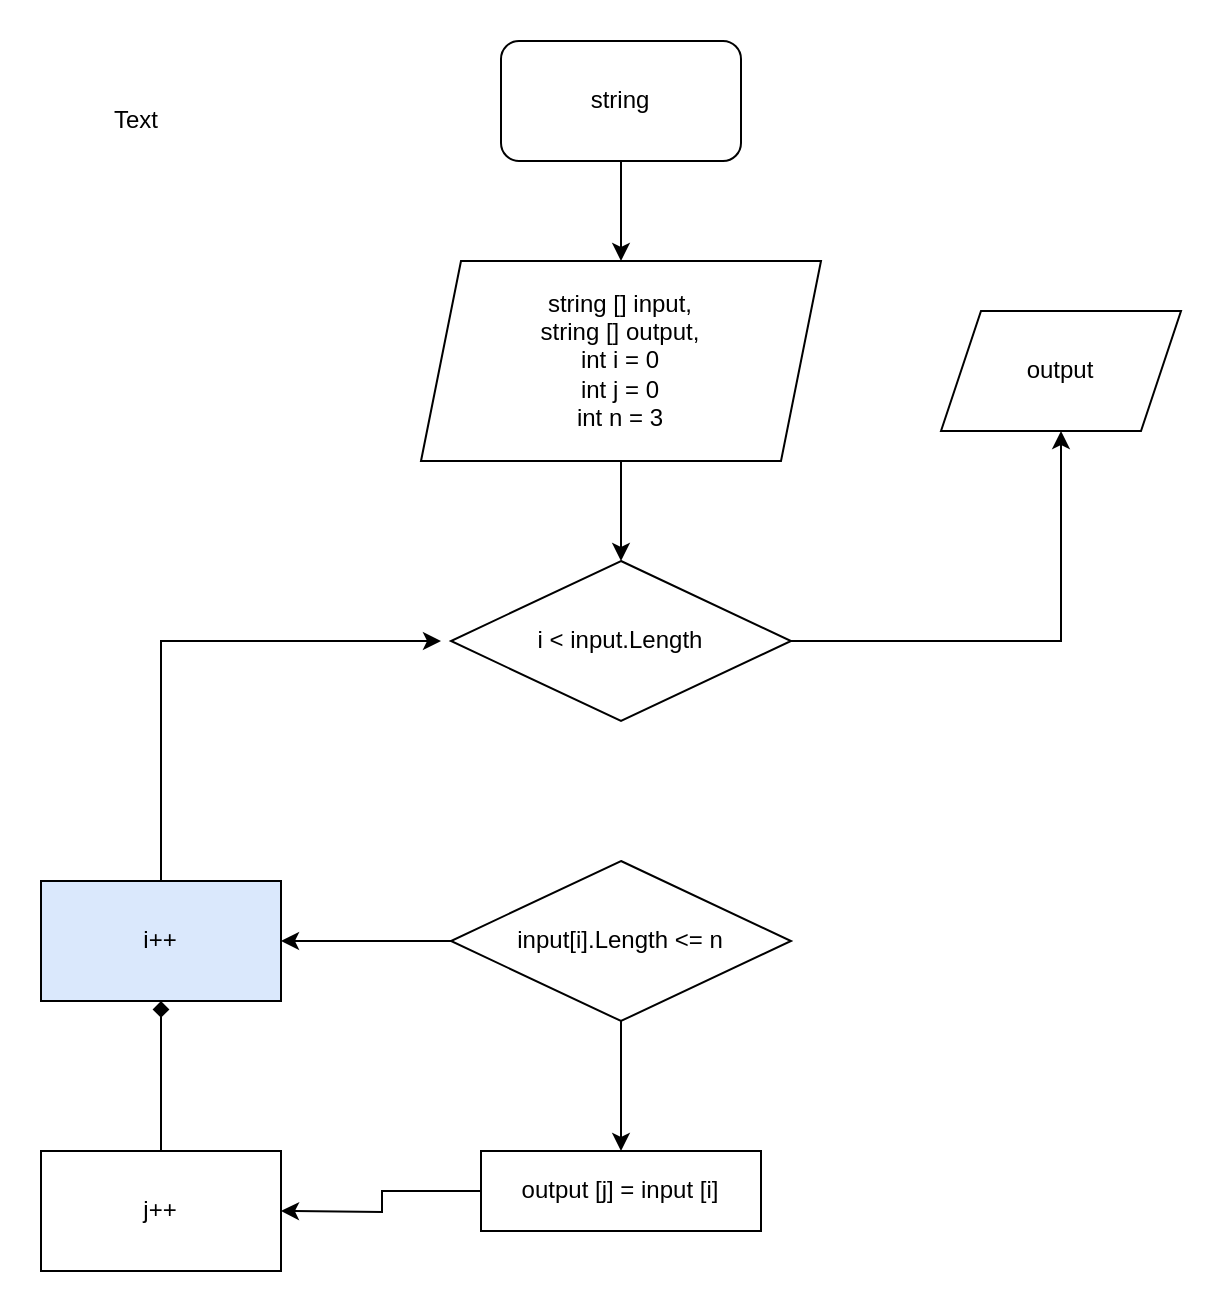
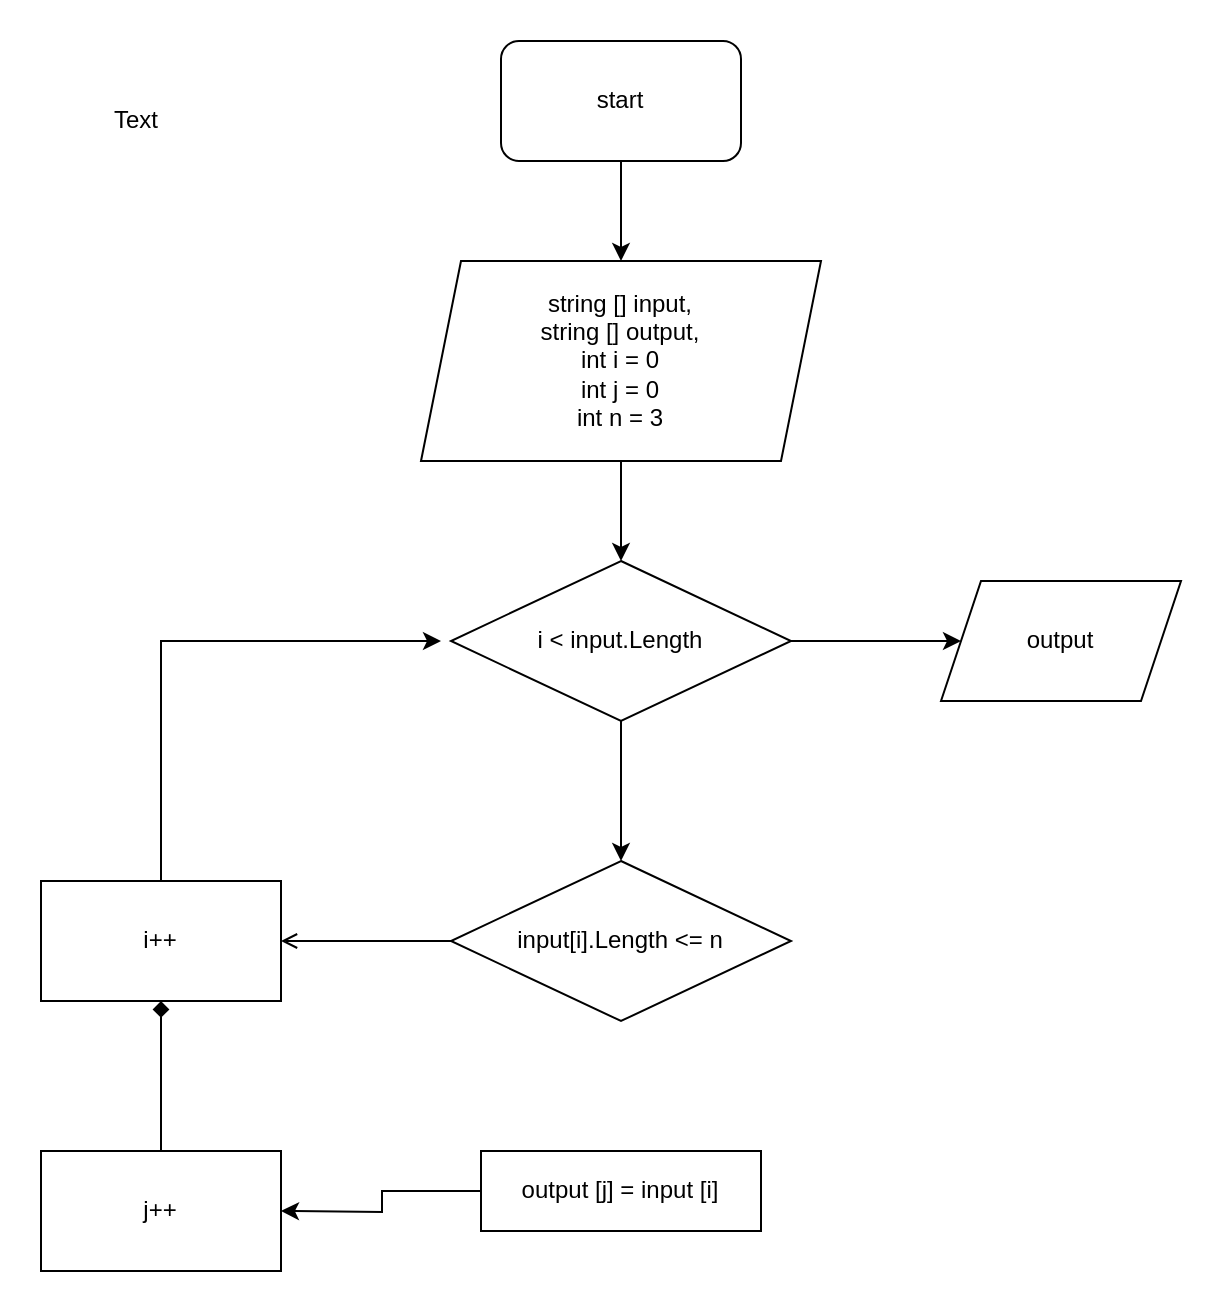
(621, 101) -> (621, 101)
(1061, 371) -> (1061, 641)
none -> (621, 784)
(161, 941) -> (161, 941)
(296, 941) -> (293, 941)
(621, 1079) -> none
